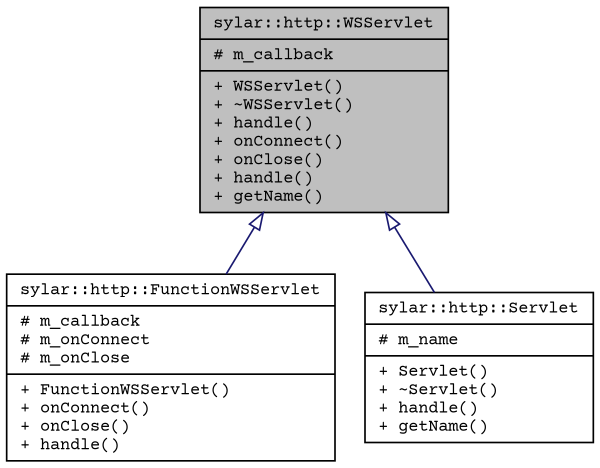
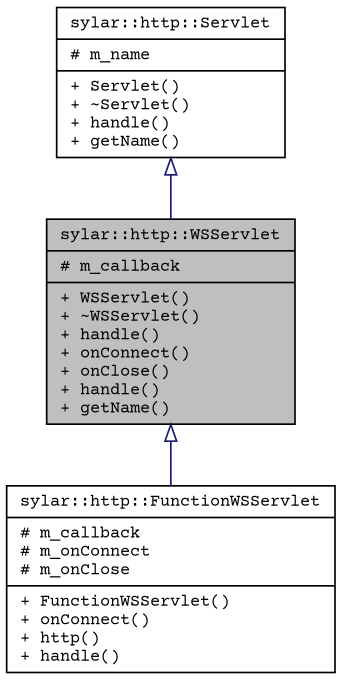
(415, 260) -> (171, 197)
(76, 426) -> (61, 638)
